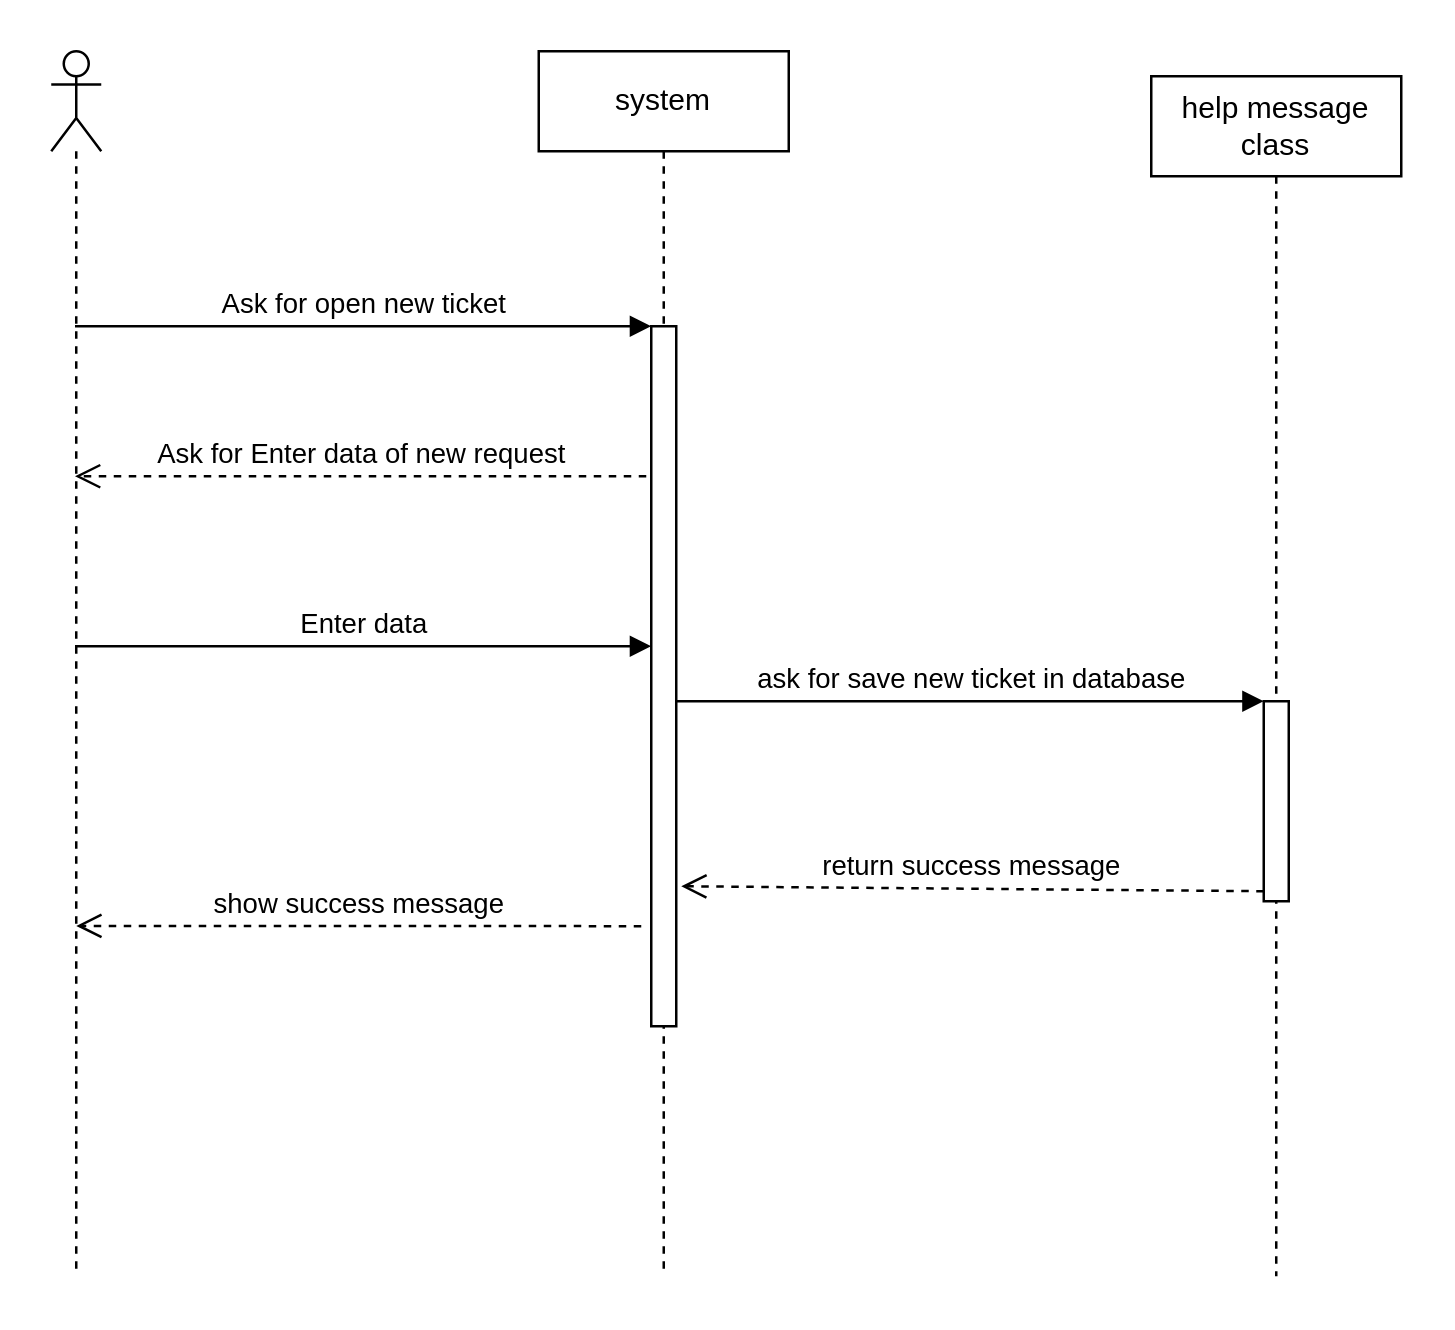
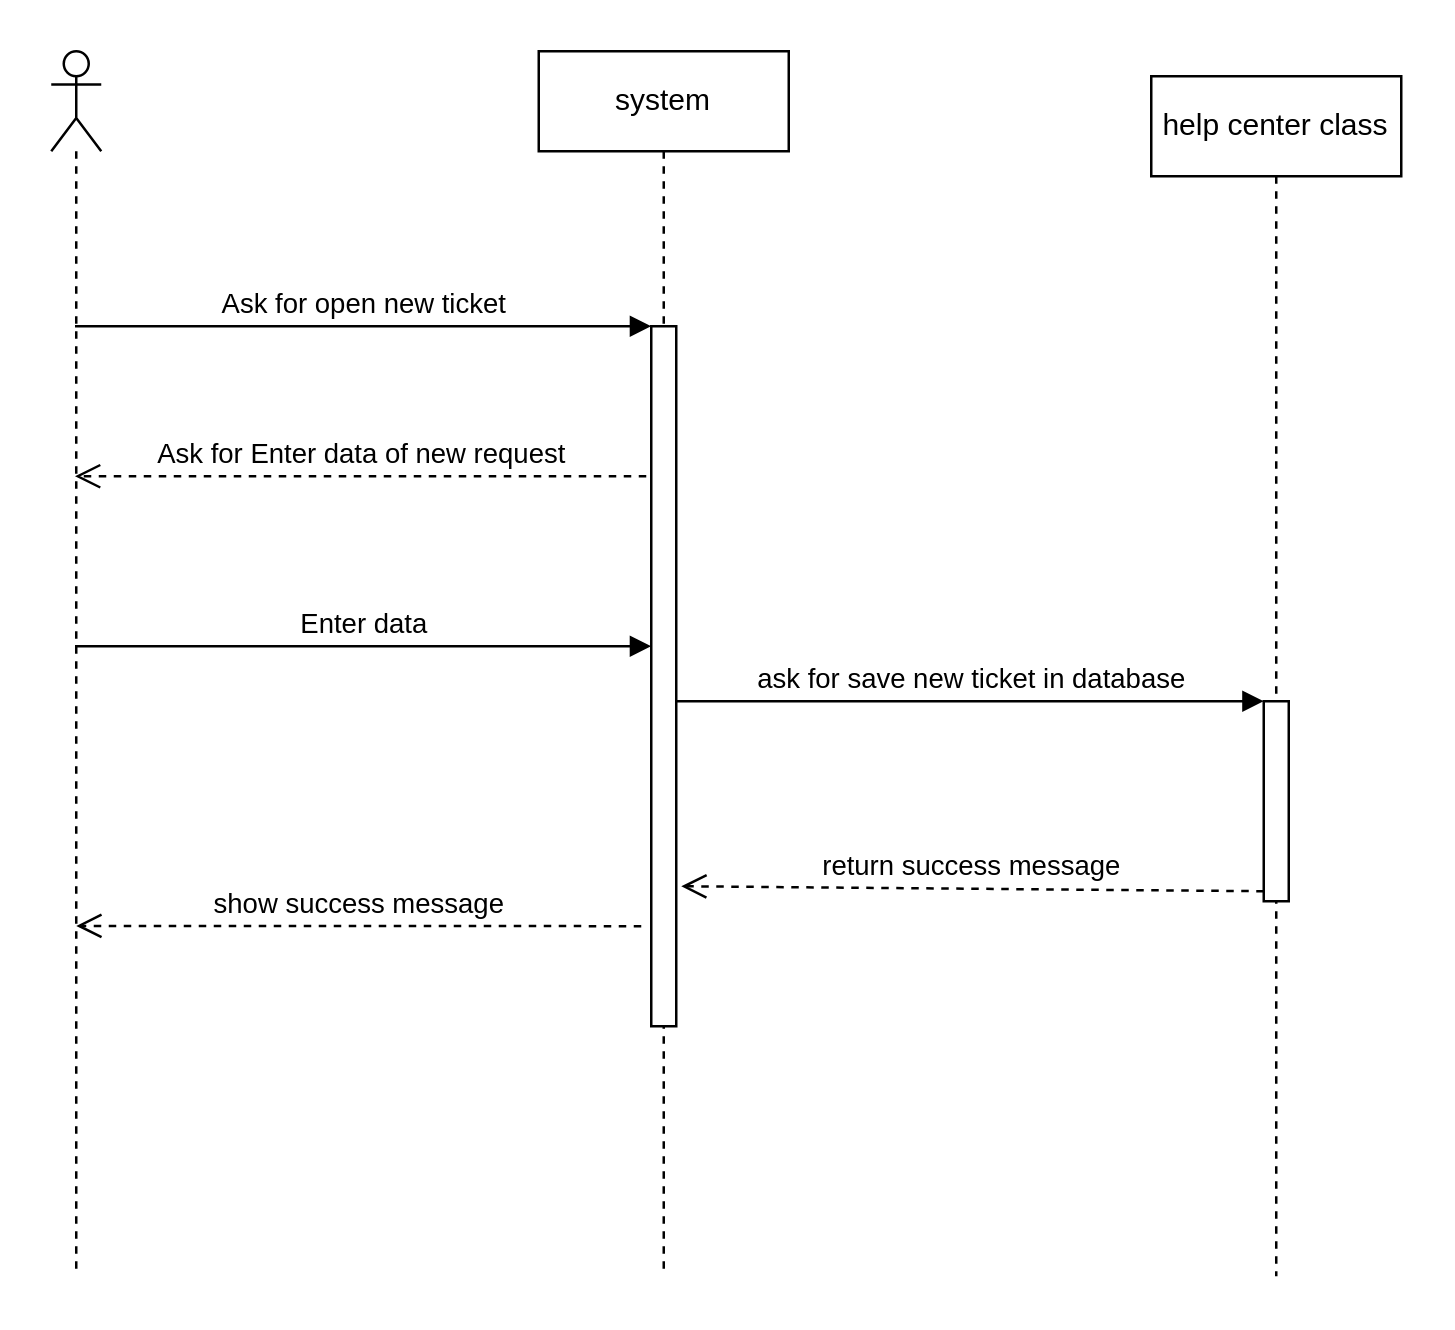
(1276, 126) -> (1276, 126)
